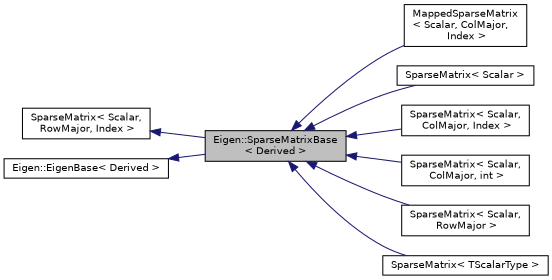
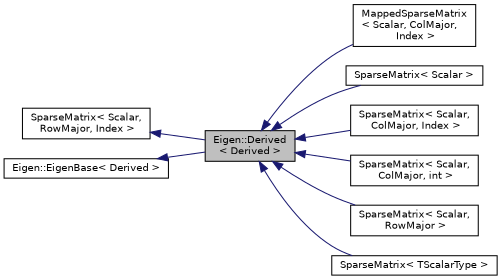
(276, 146) -> (250, 146)
